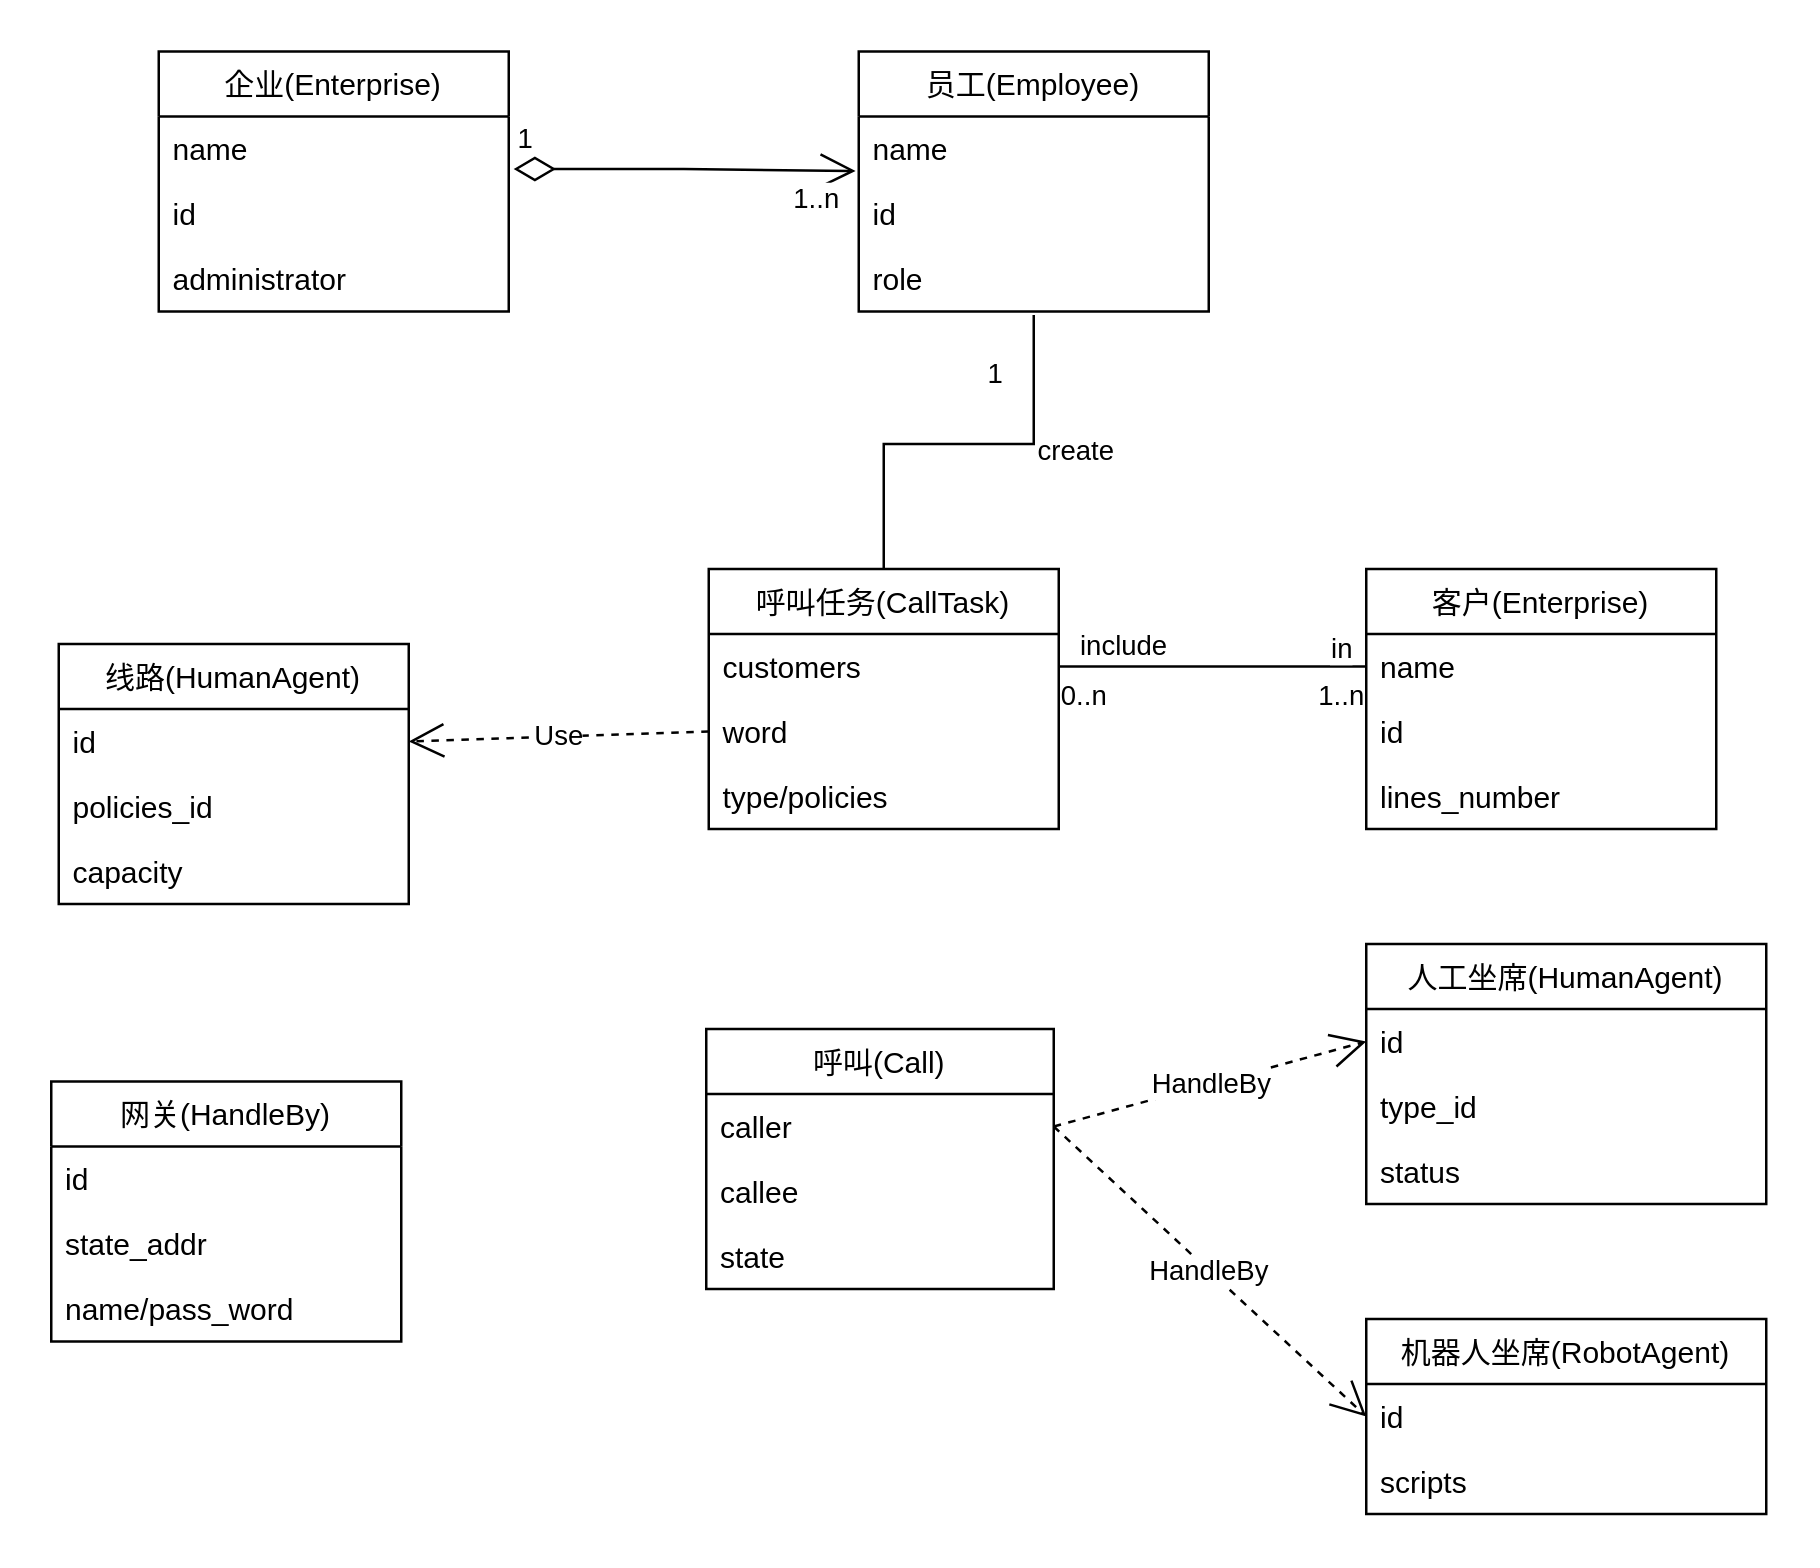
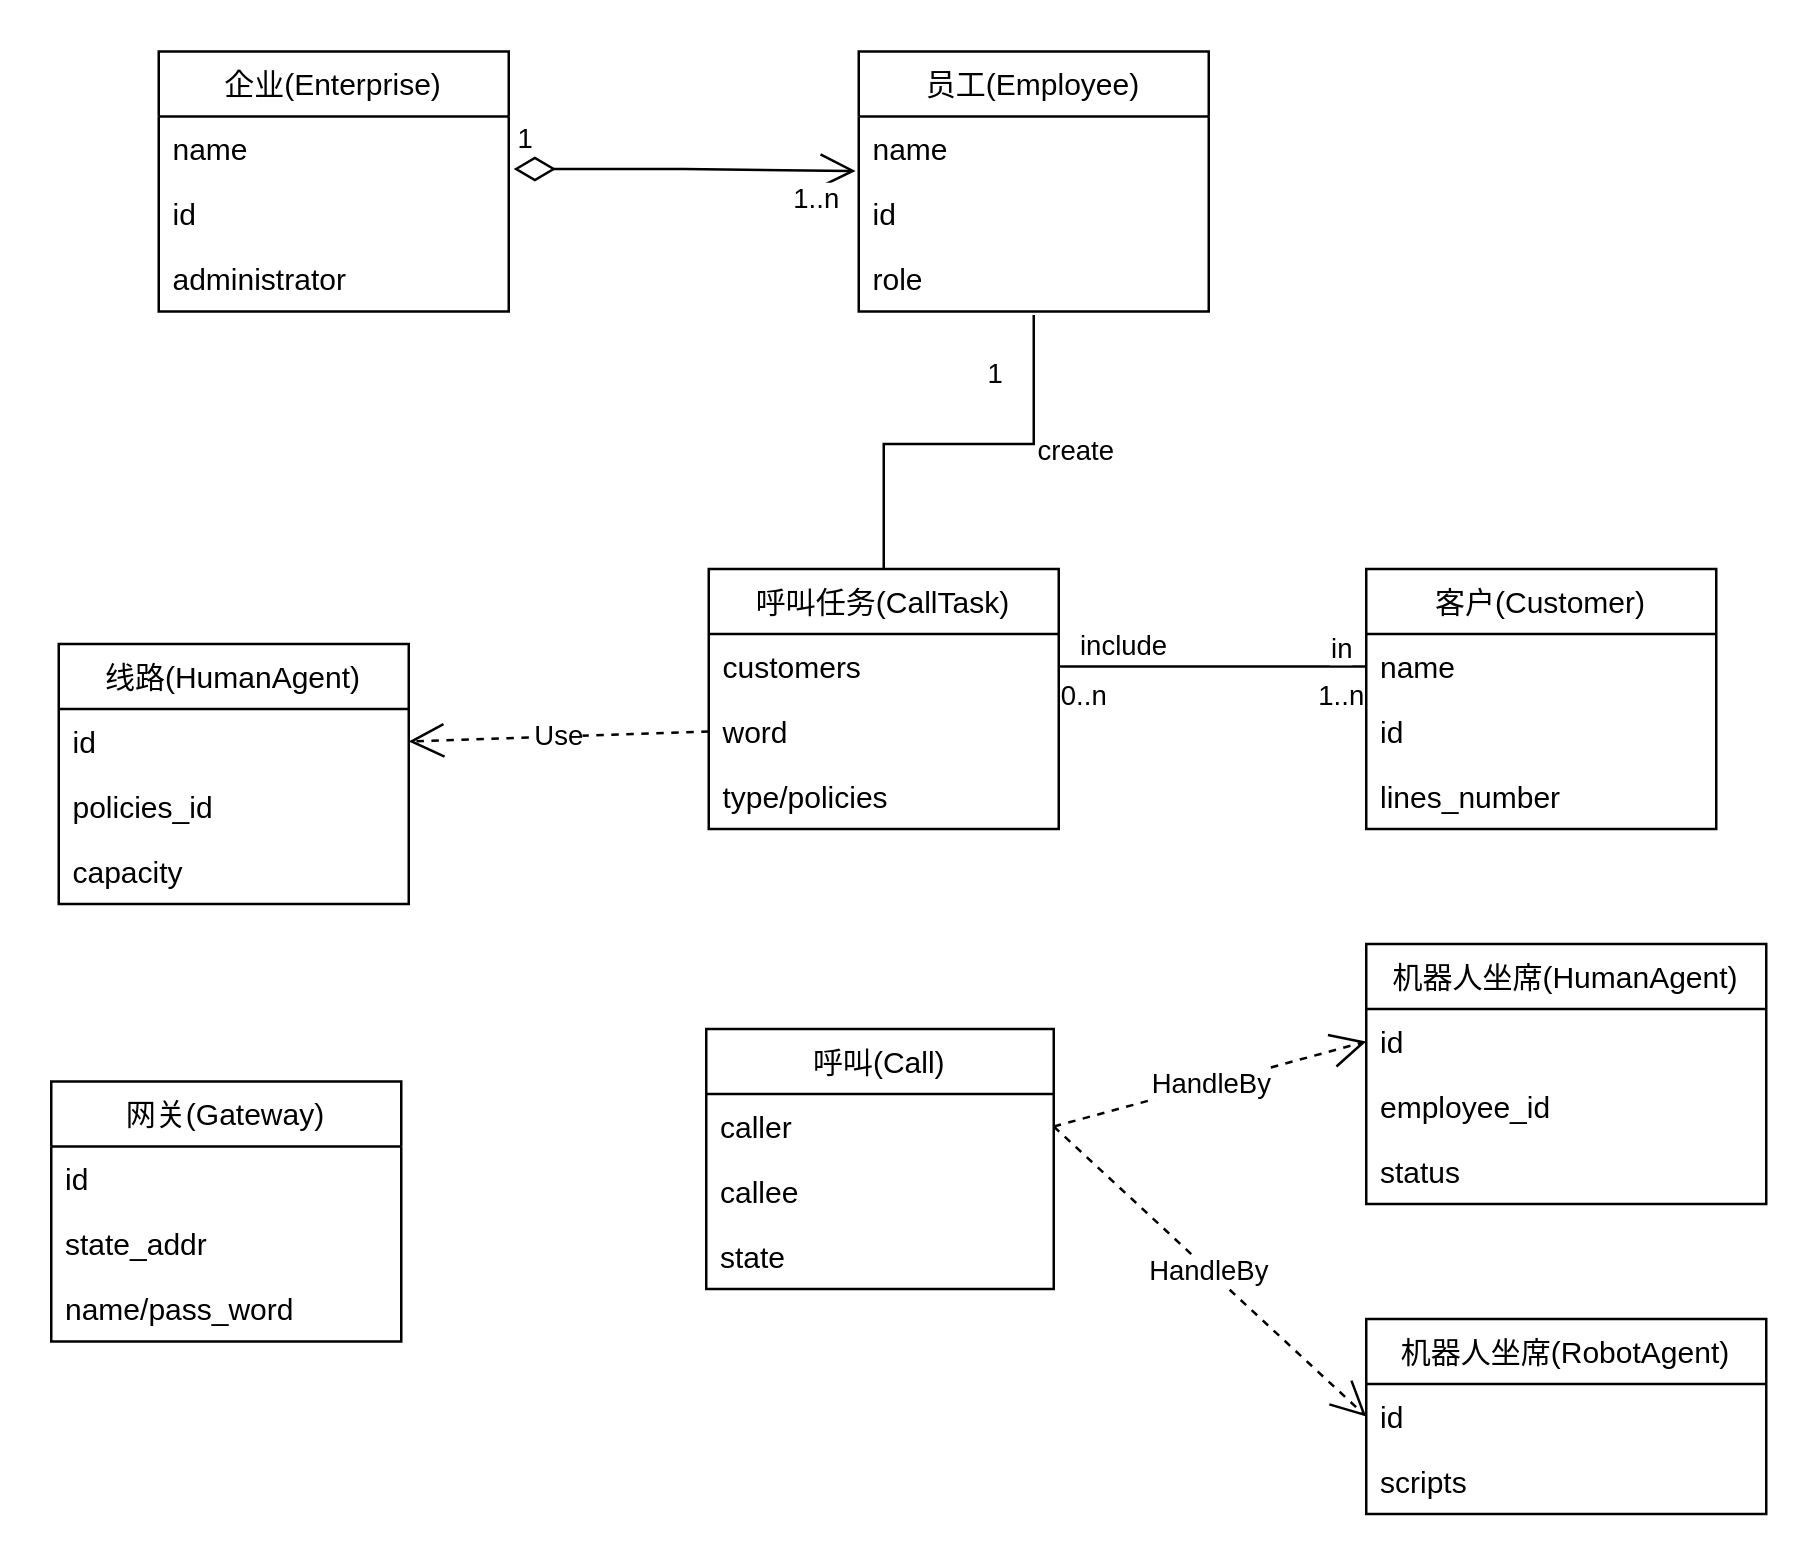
(1540, 603) -> (1540, 603)
(1565, 978) -> (1565, 978)
(1435, 1108) -> (1465, 1108)
(225, 1115) -> (225, 1115)
